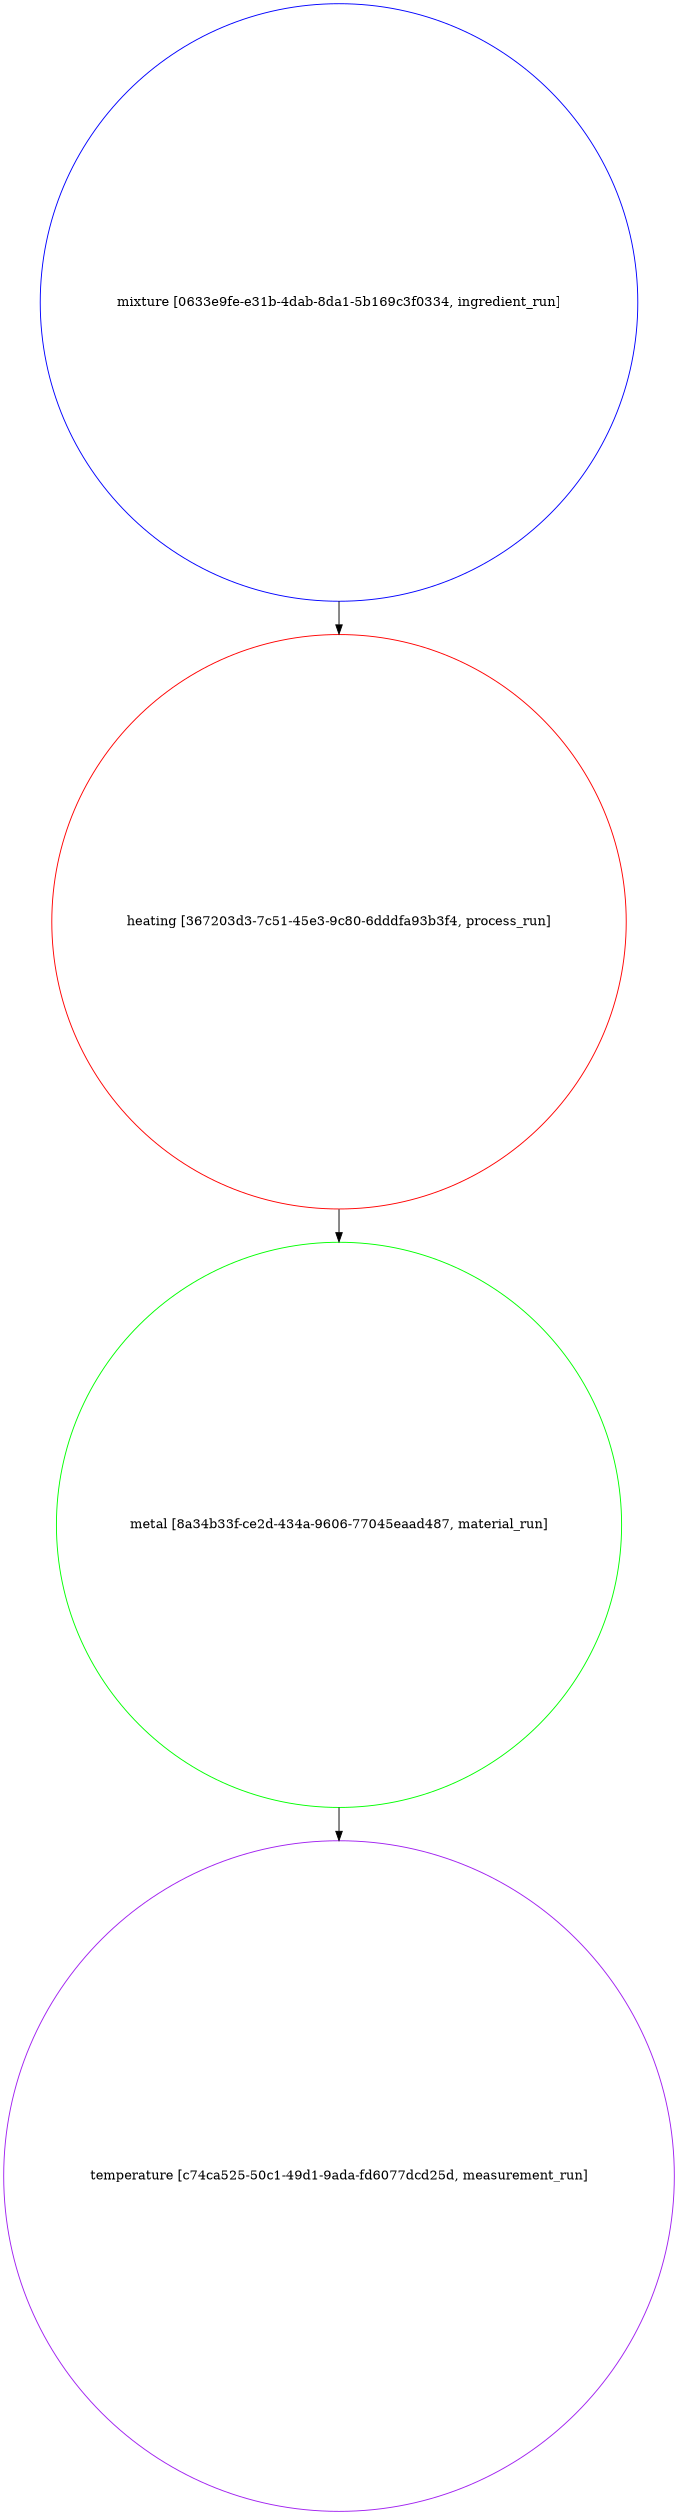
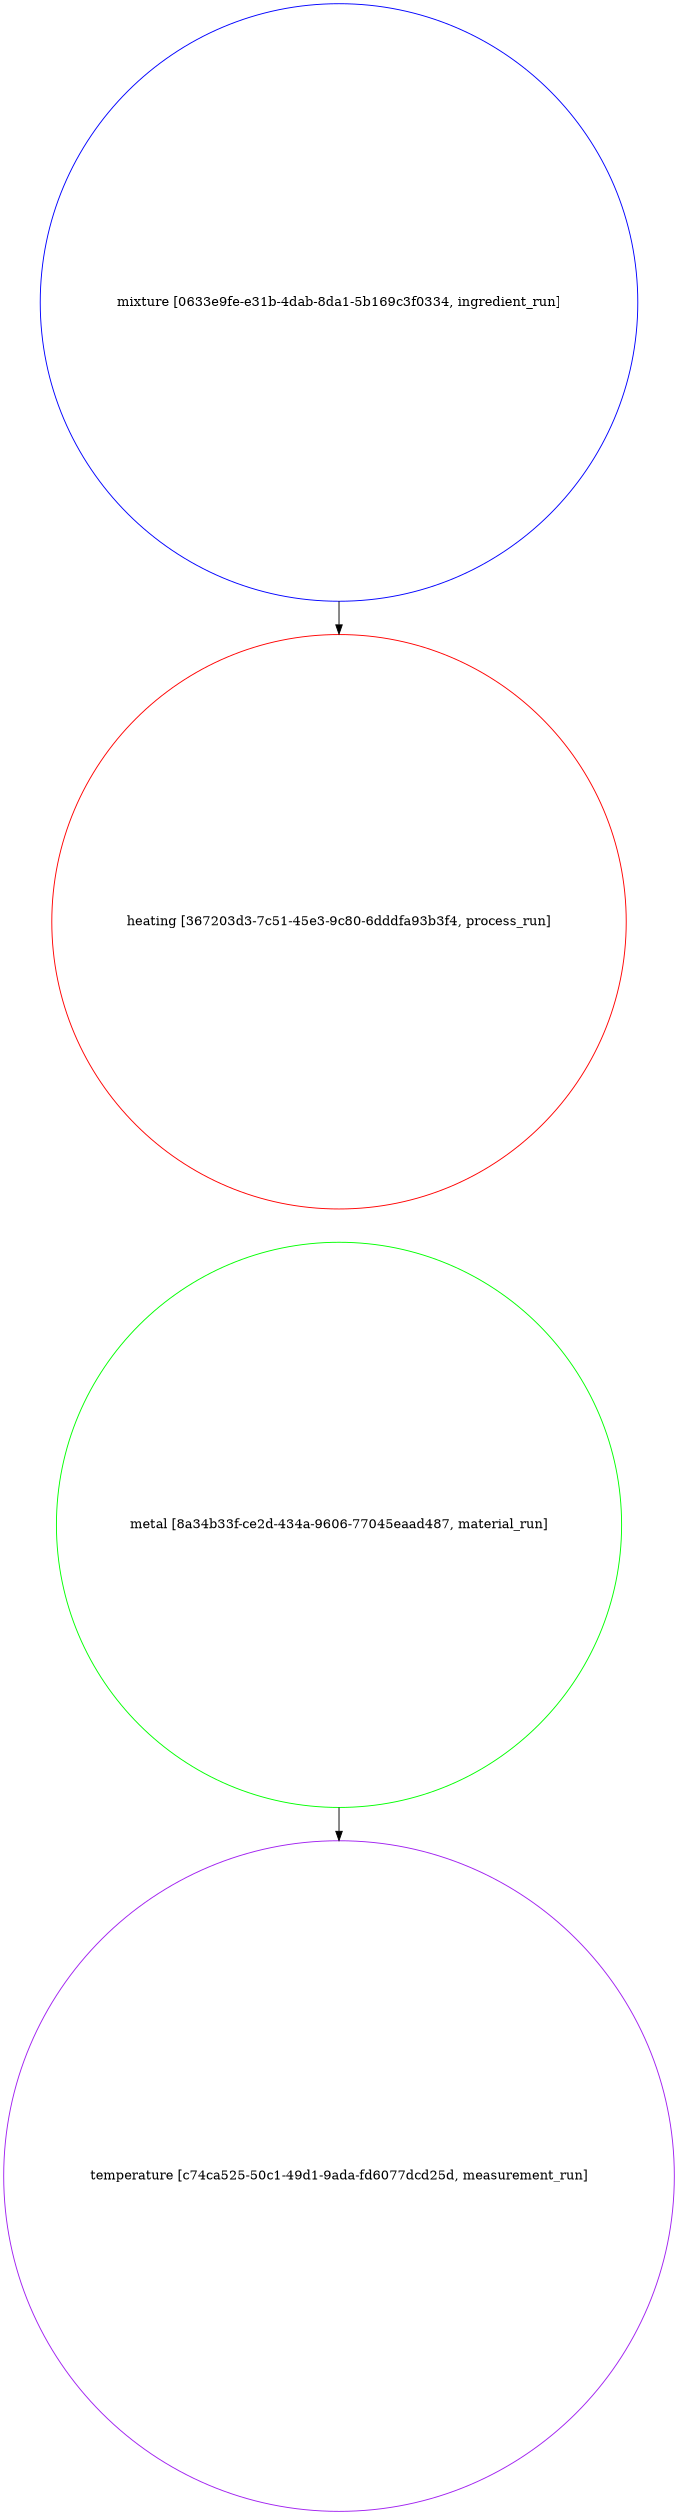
(339, 1221) -> none
